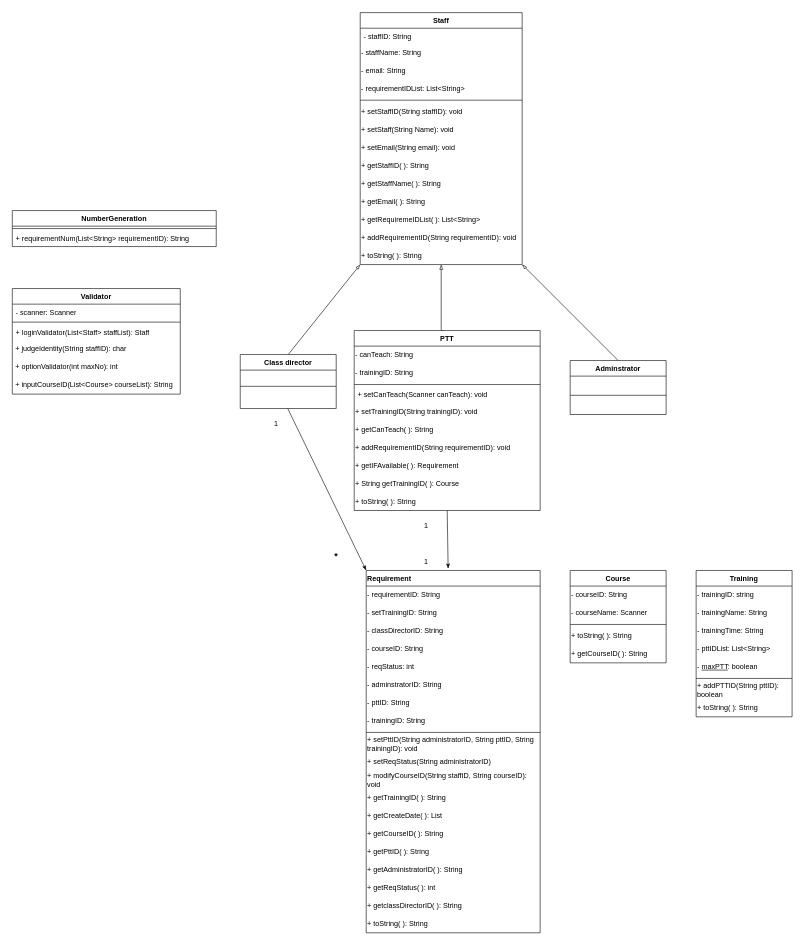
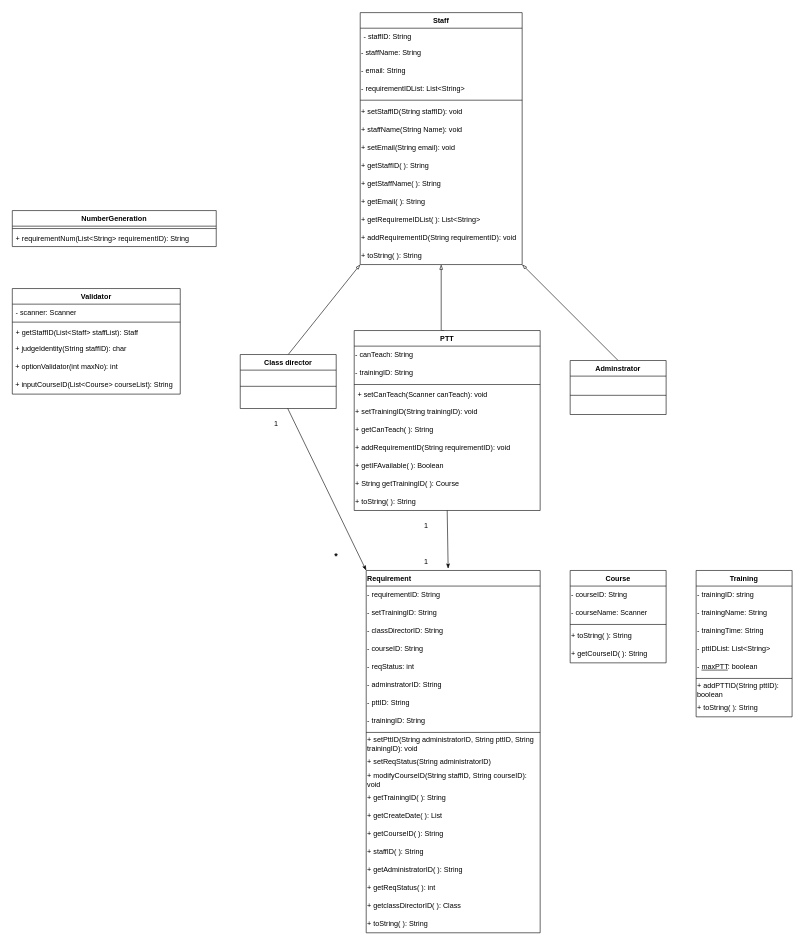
(414, 129) -> (416, 129)
(97, 337) -> (95, 333)
(413, 465) -> (404, 465)
(405, 852) -> (403, 852)
(423, 906) -> (421, 906)
